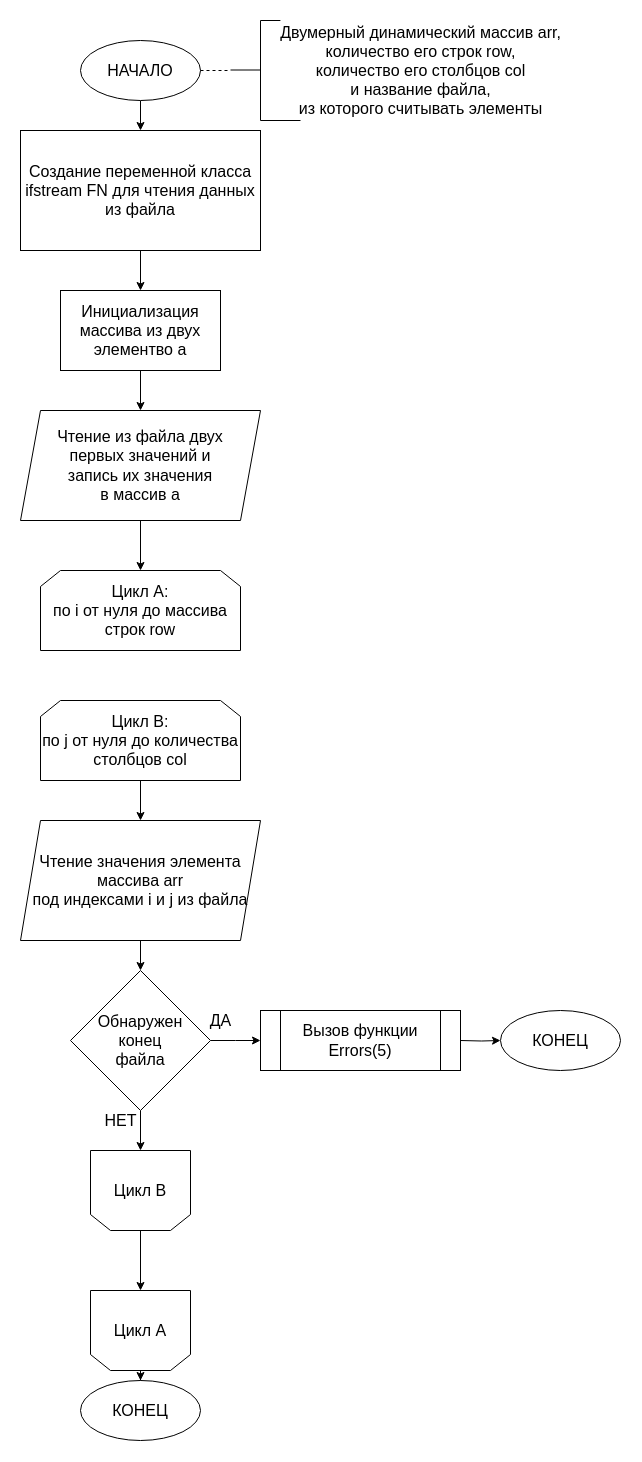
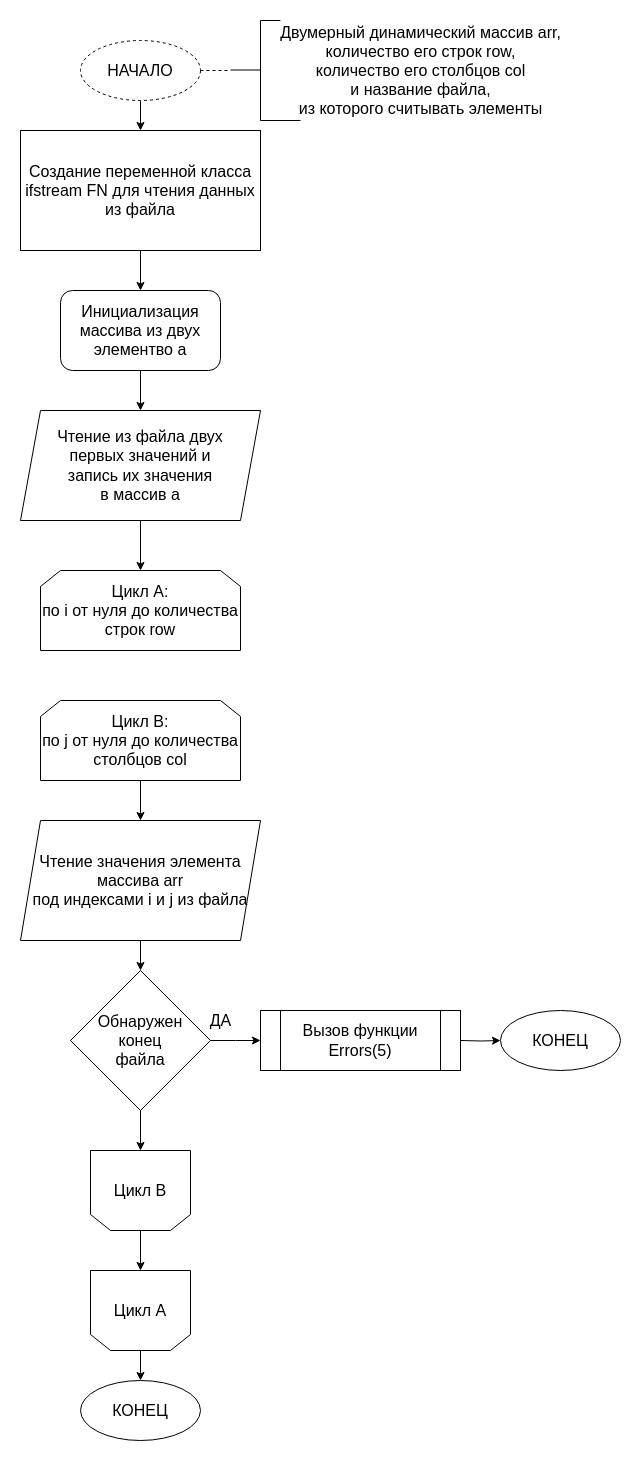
(141, 71) -> (141, 71)
(141, 331) -> (141, 331)
(141, 611) -> (141, 611)
(121, 1121) -> none
(141, 1331) -> (141, 1311)
